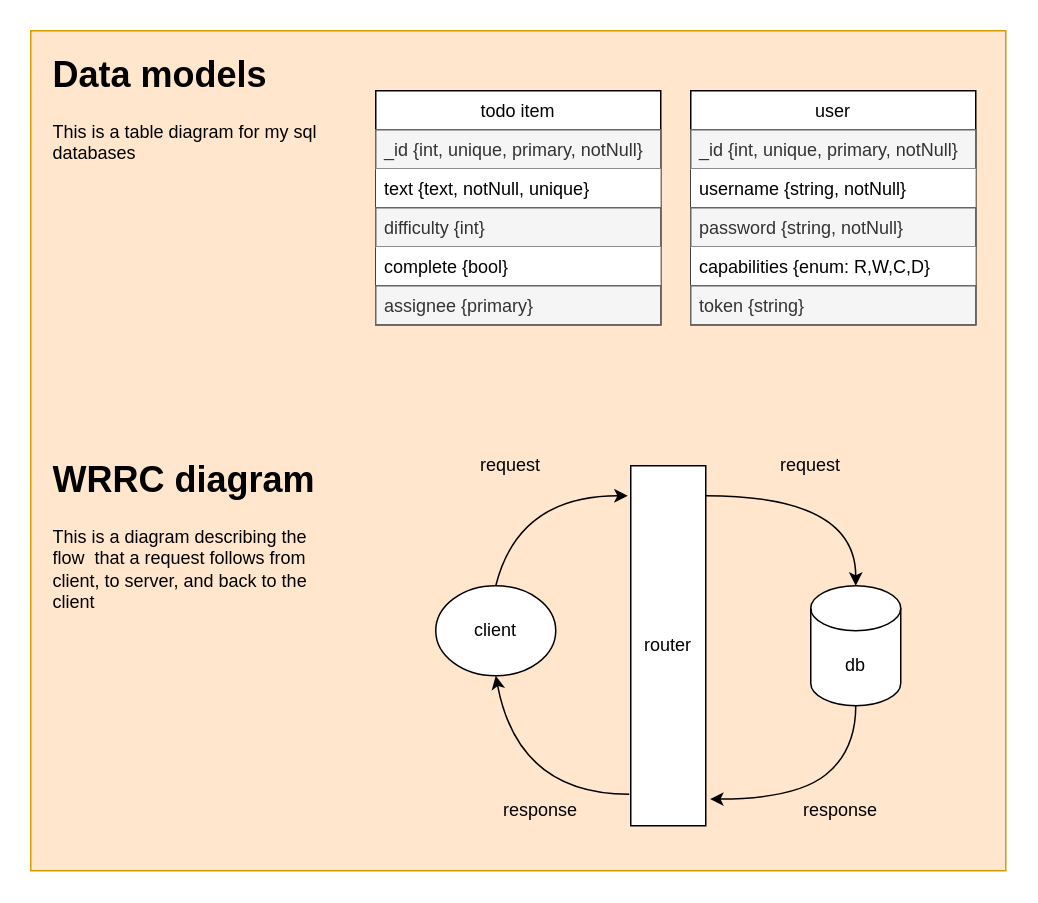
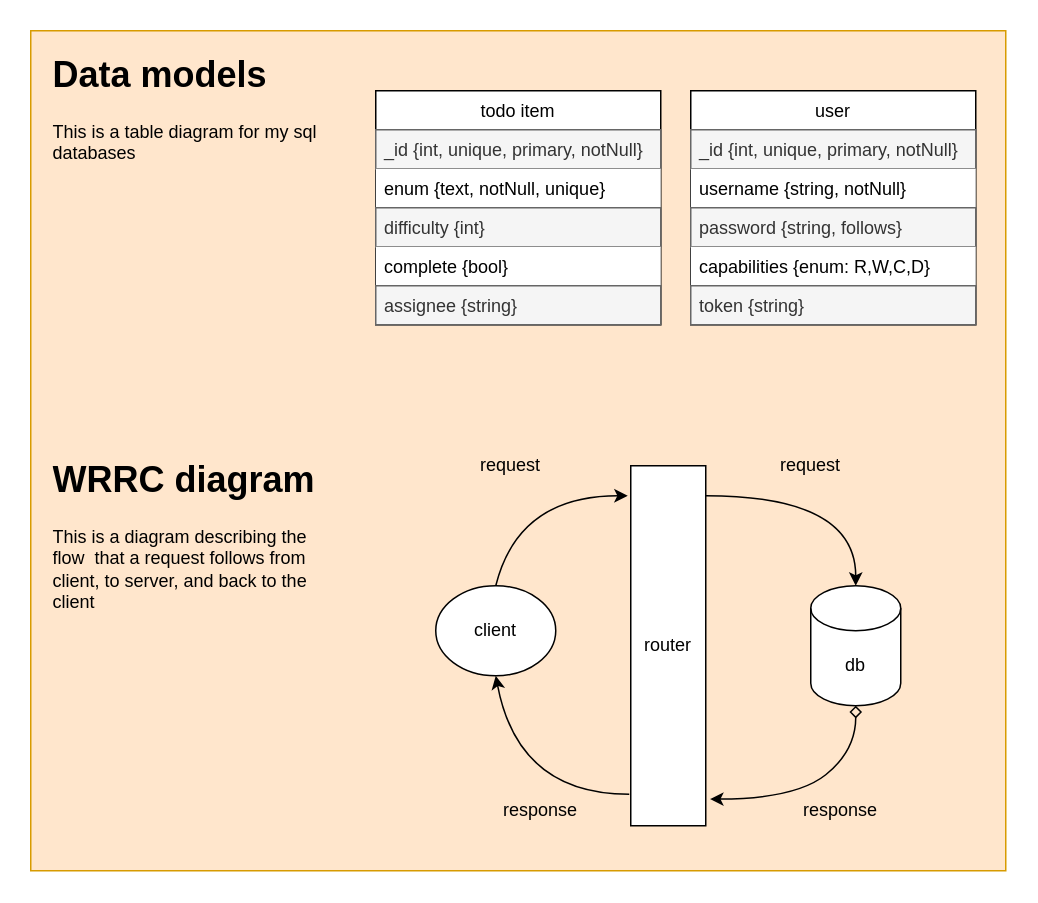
(506, 189) -> (506, 189)
(816, 228) -> (816, 228)
(468, 306) -> (463, 306)
(852, 735) -> (851, 742)
